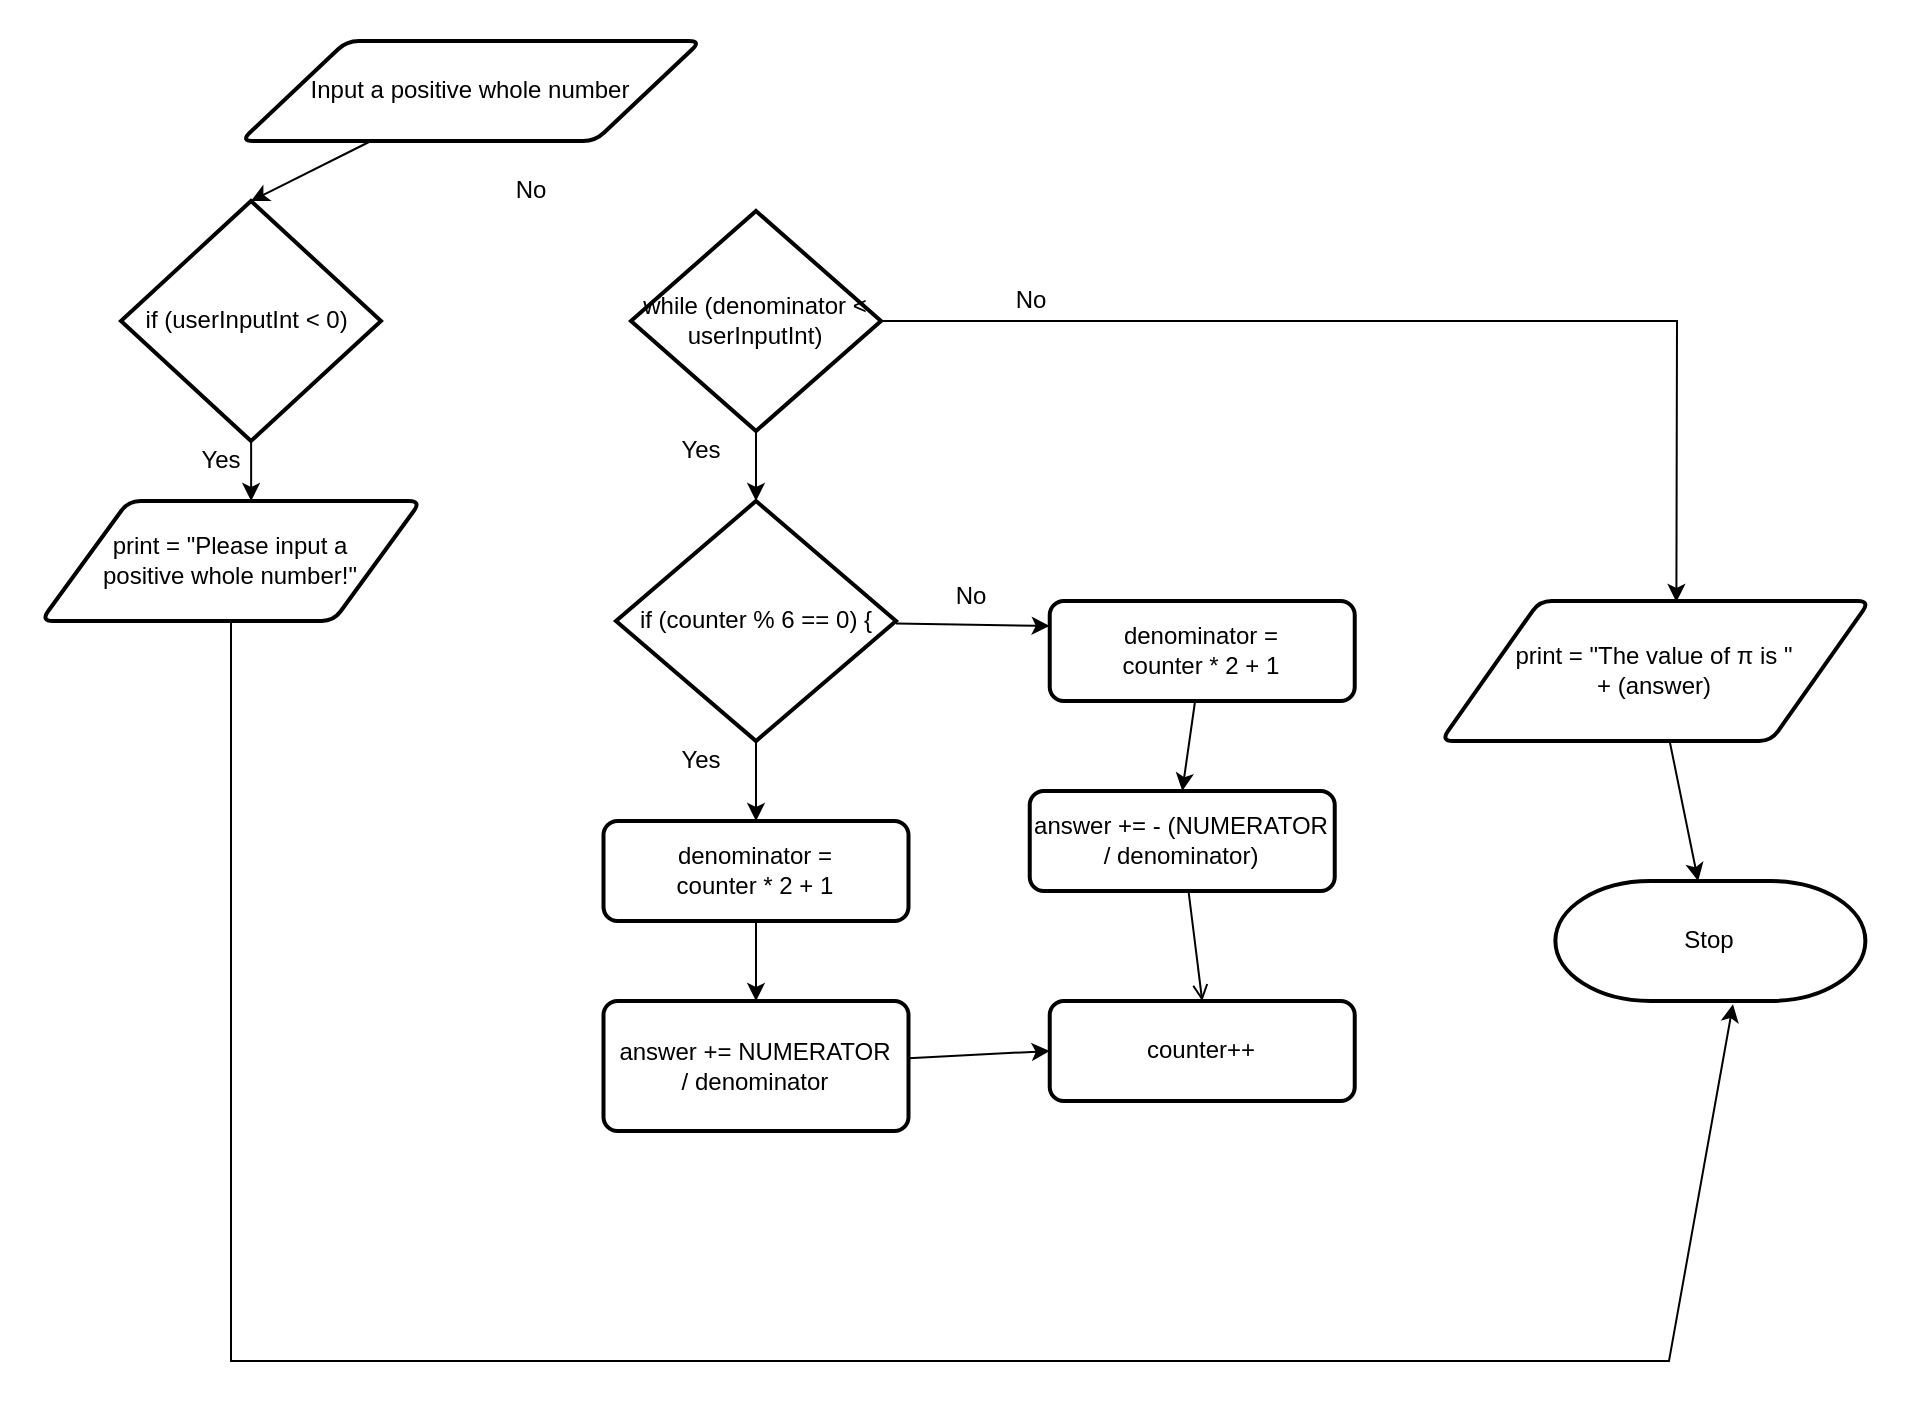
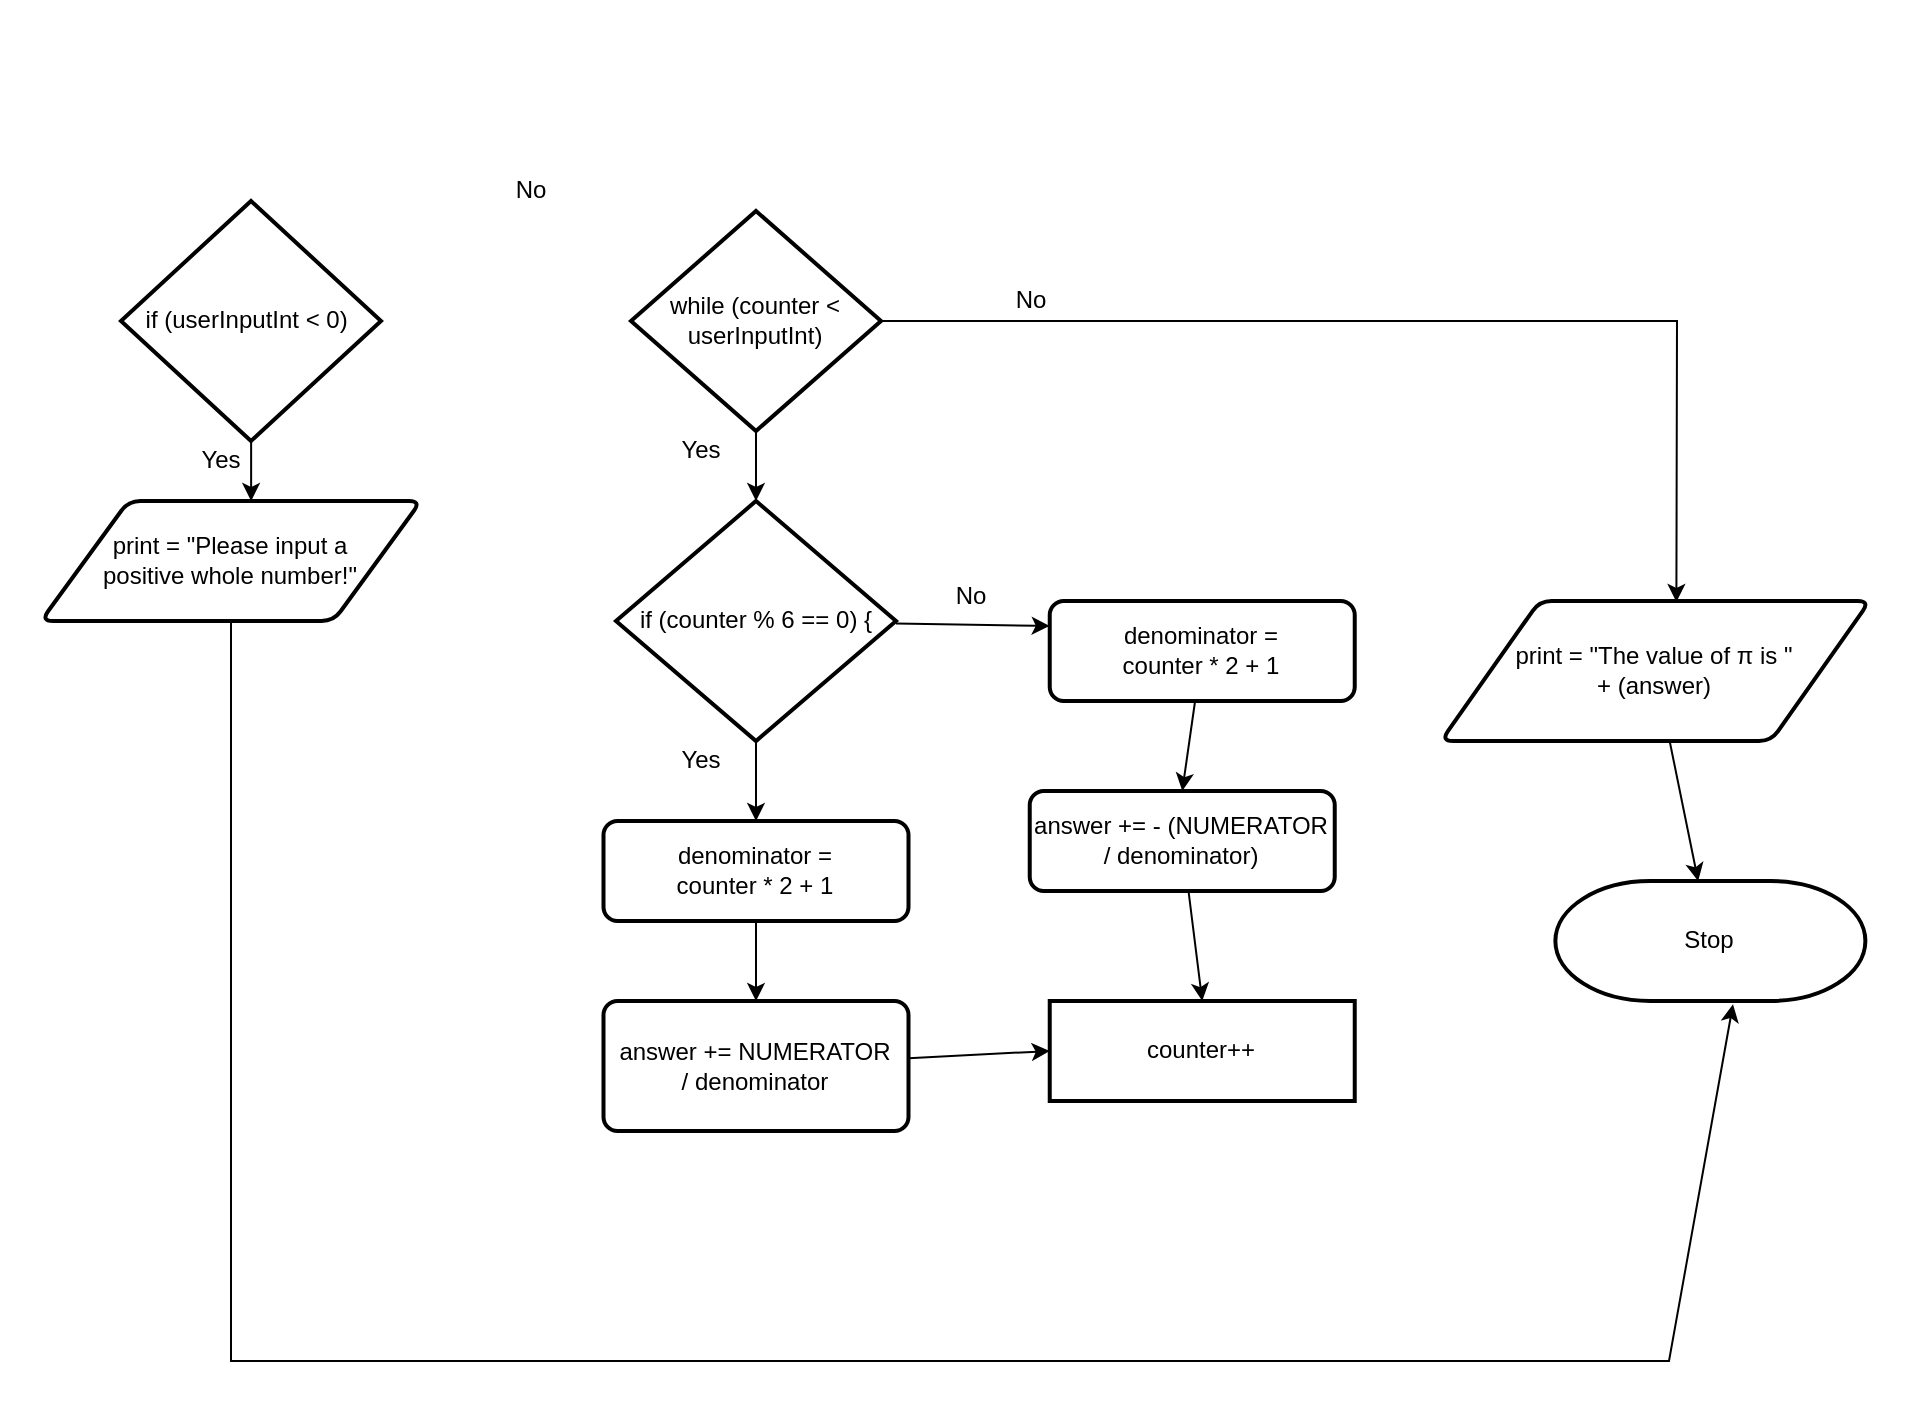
(471, 91) -> none
(317, 168) -> none
(756, 321) -> (756, 321)
(1201, 989) -> (1200, 986)
(1202, 1051) -> (1202, 1051)
